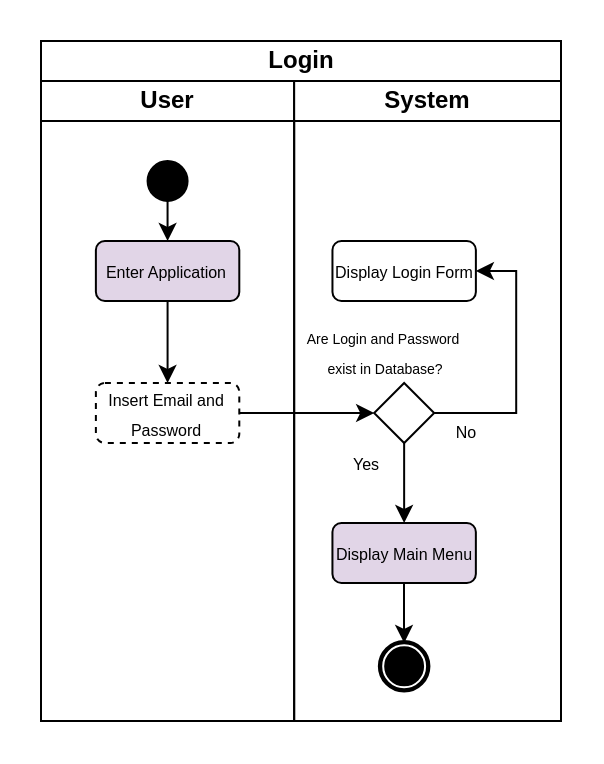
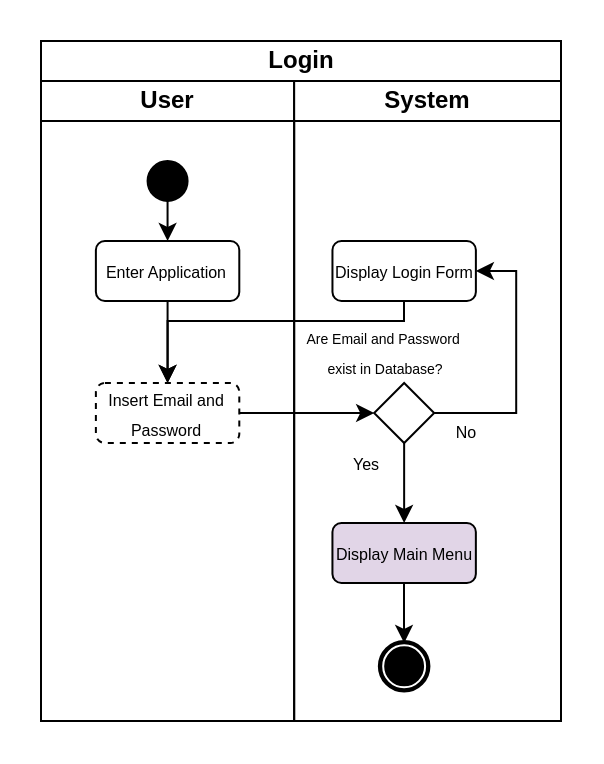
(168, 271) -> (168, 271)
none -> (361, 321)
(386, 351) -> (386, 351)
